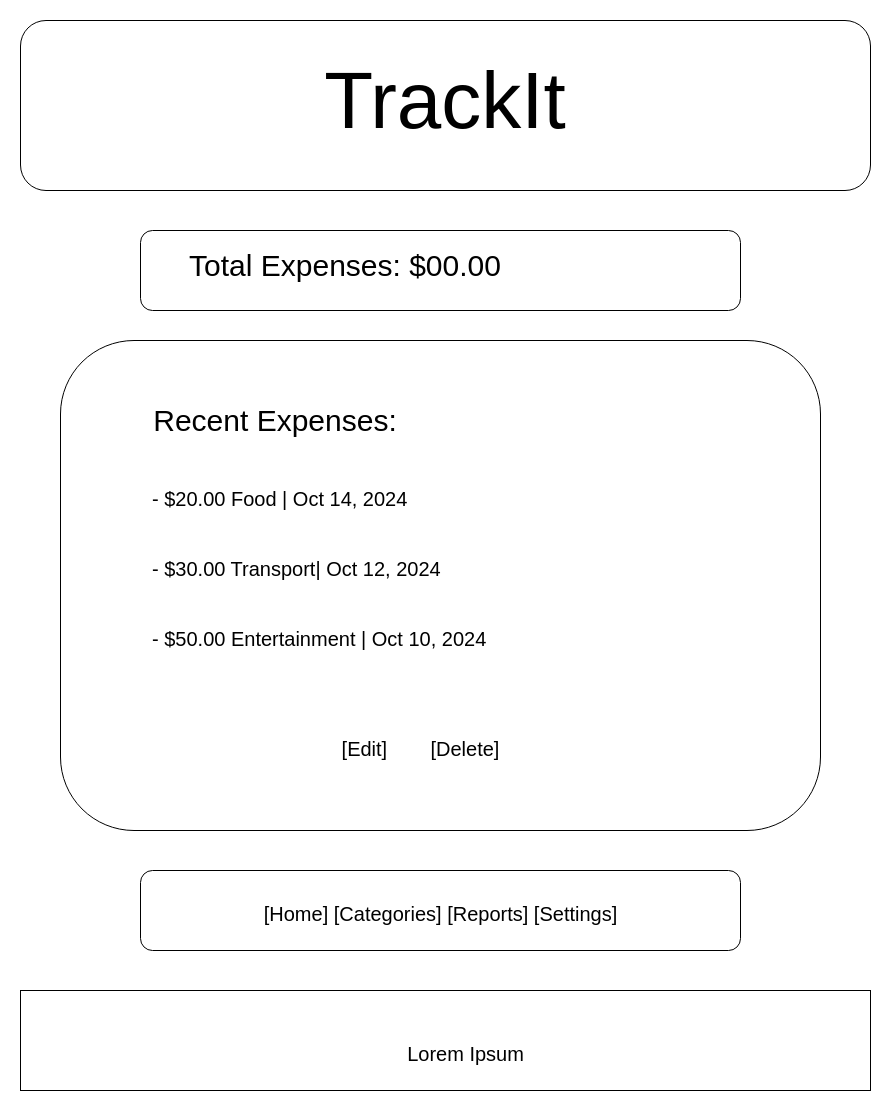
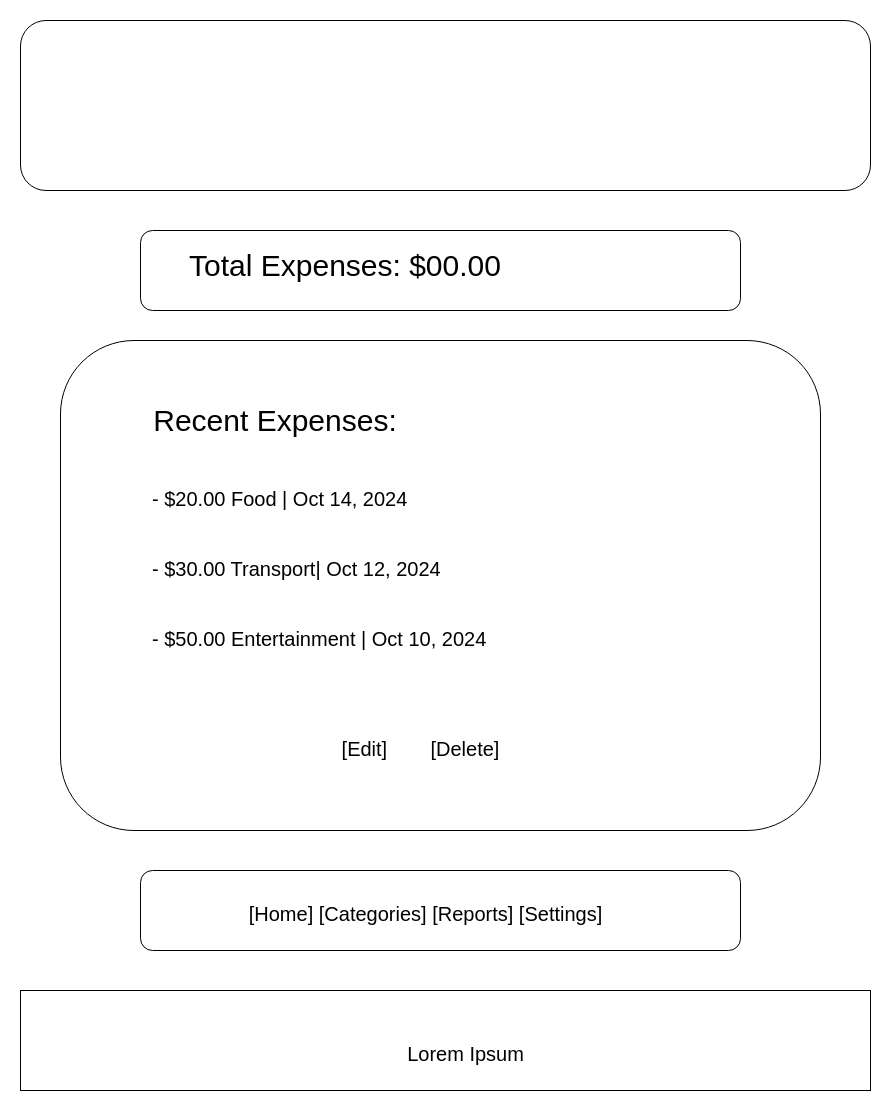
(446, 101) -> none
(441, 911) -> (426, 911)
